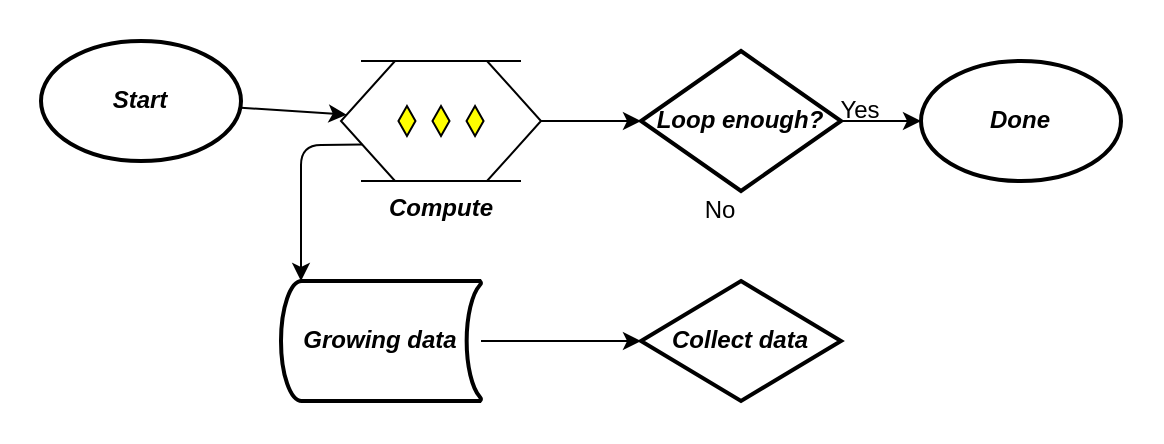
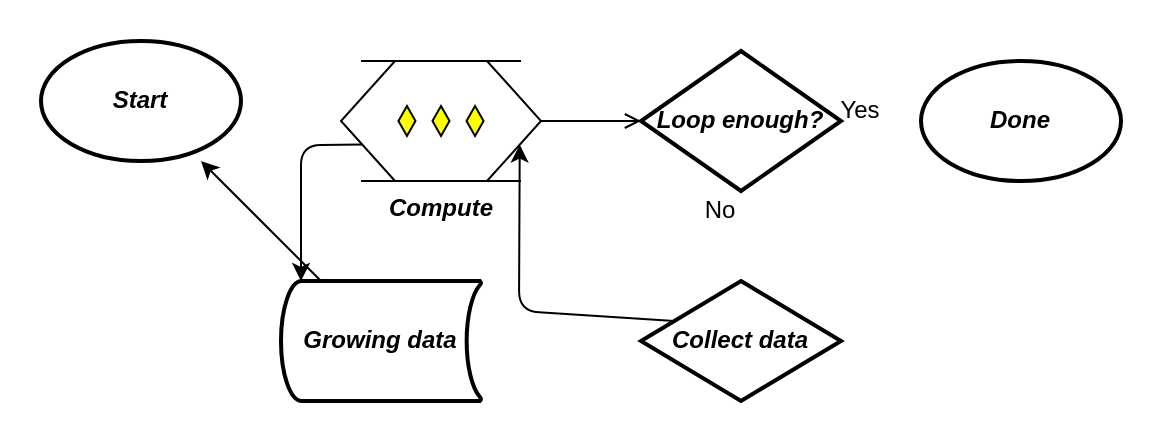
(287, 111) -> none
(626, 121) -> (628, 121)
(875, 121) -> none
none -> (524, 306)
(554, 341) -> (254, 214)
